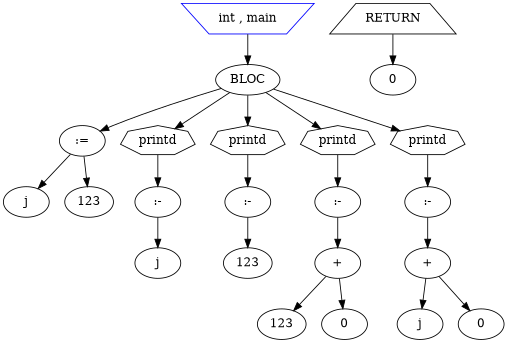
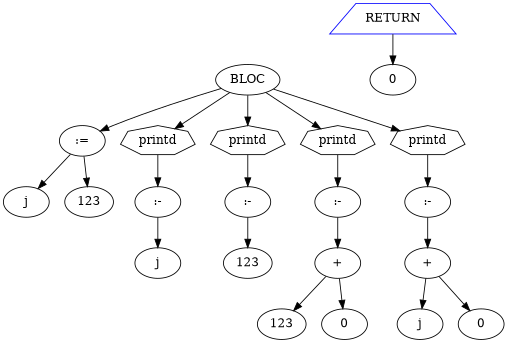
(248, 19) -> none
(393, 19) -> (393, 19)
